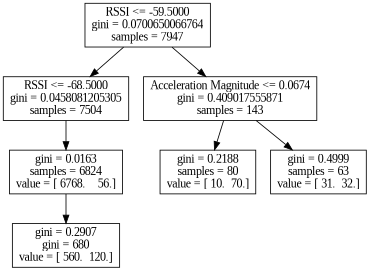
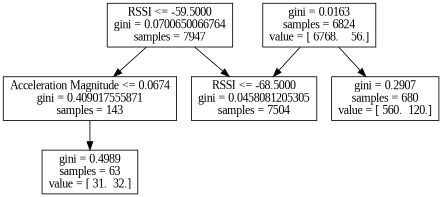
(66, 131) -> (290, 59)
(208, 172) -> none
(318, 172) -> (90, 172)
(66, 245) -> (385, 99)
